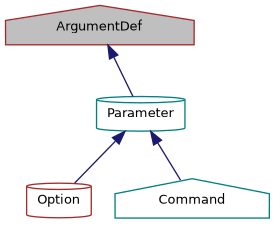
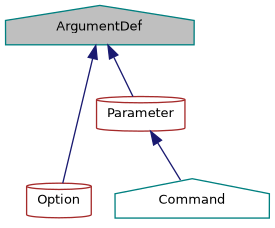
(100, 27) -> (100, 27)
(141, 114) -> (141, 114)
(95, 162) -> (78, 121)
